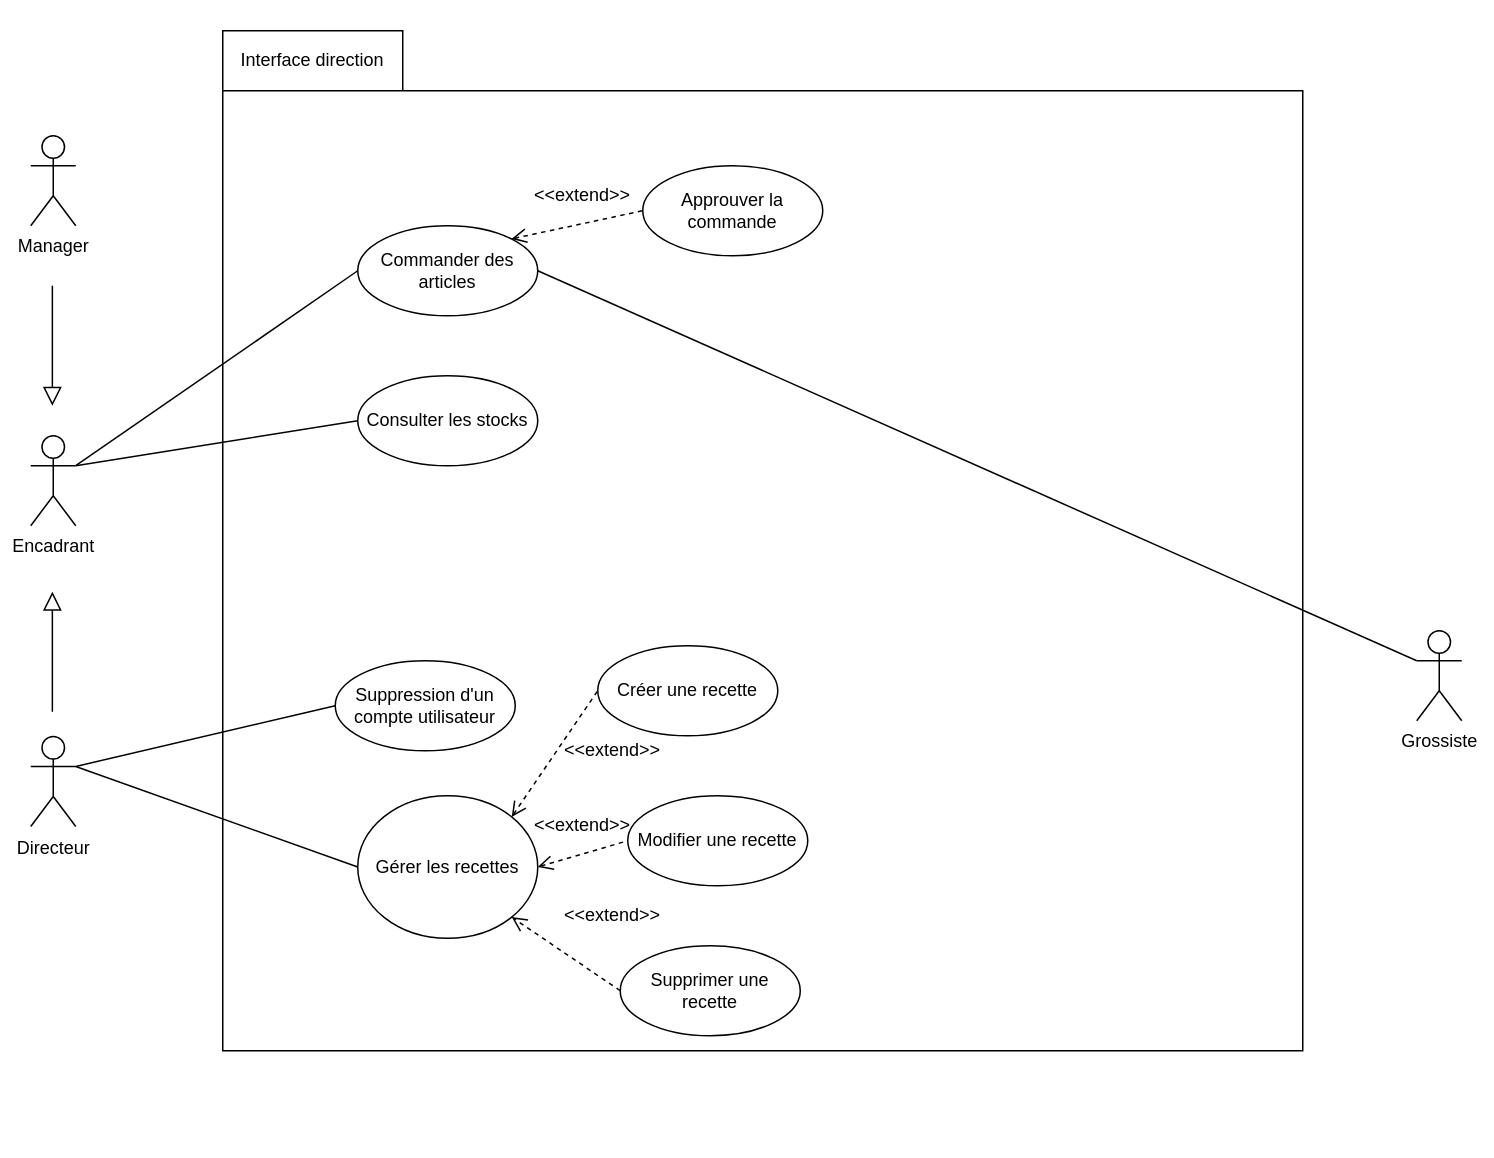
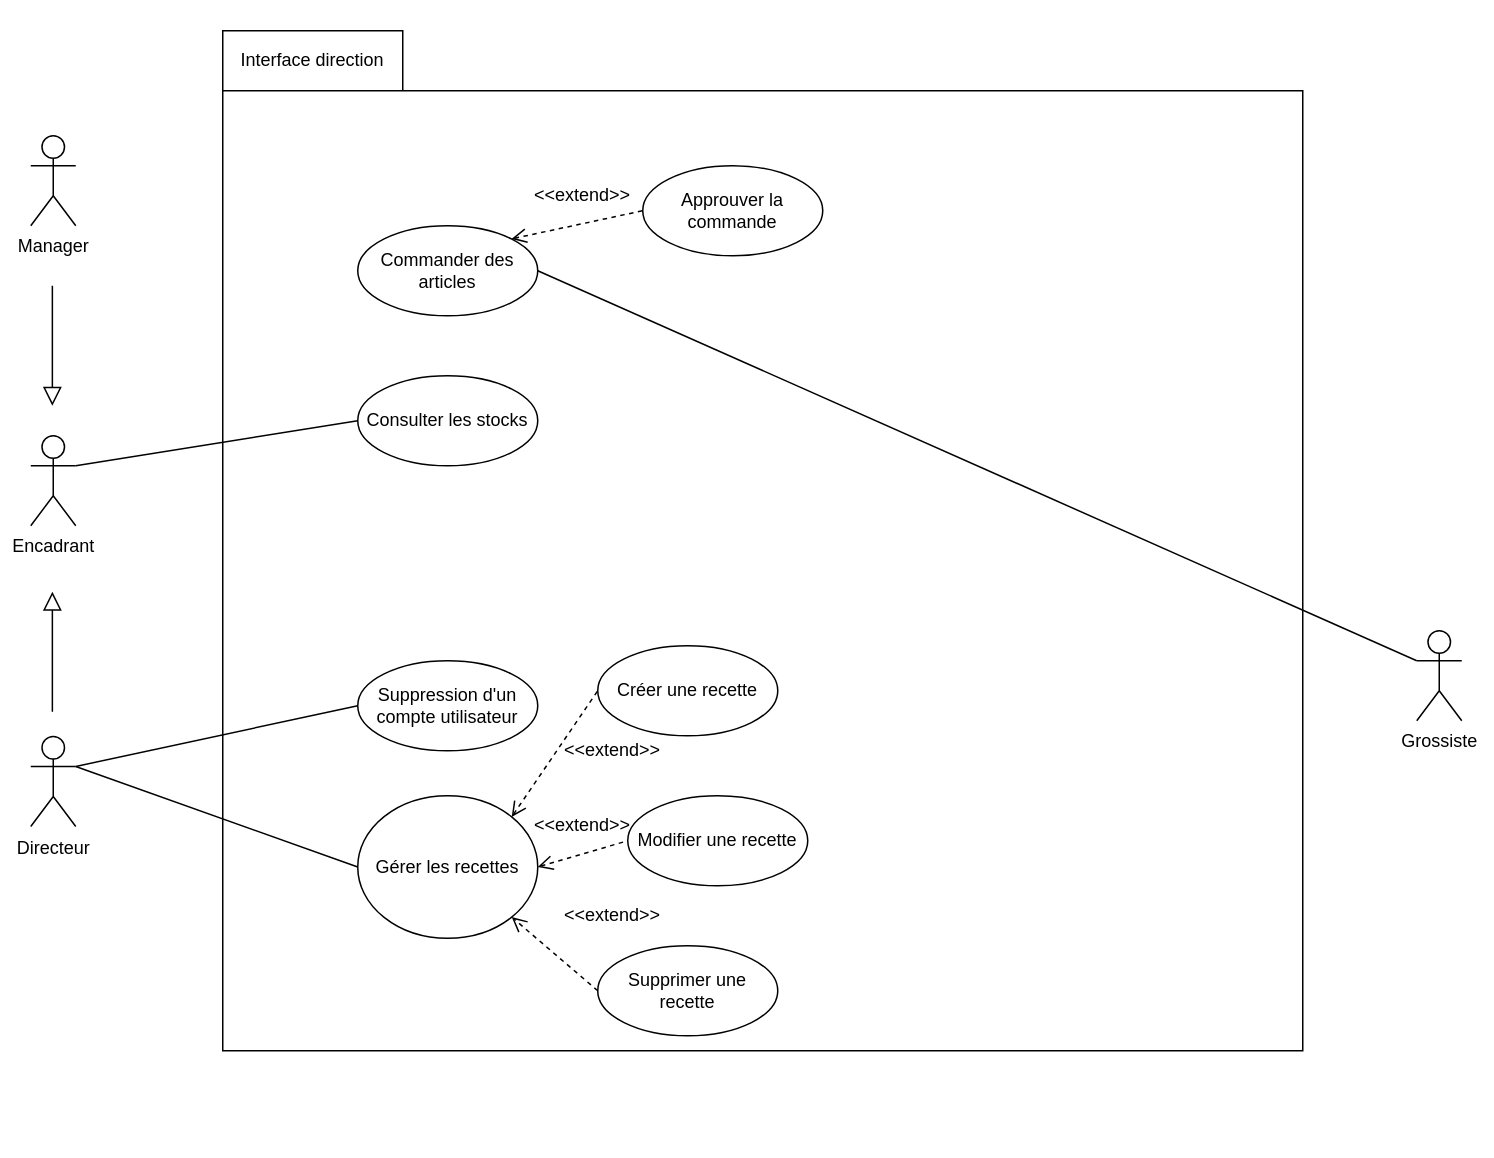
(218, 367) -> none
(425, 706) -> (448, 706)
(710, 991) -> (688, 991)
